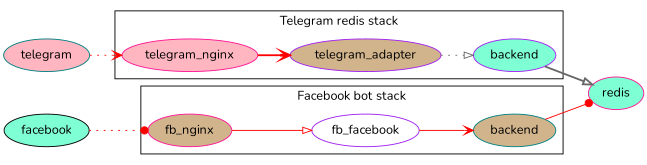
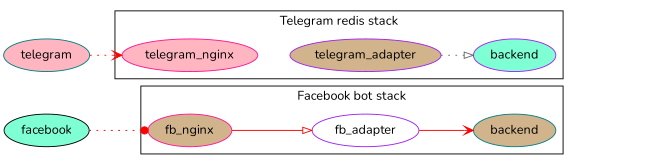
(269, 55) -> none
(616, 93) -> none
(366, 130) -> (366, 130)
